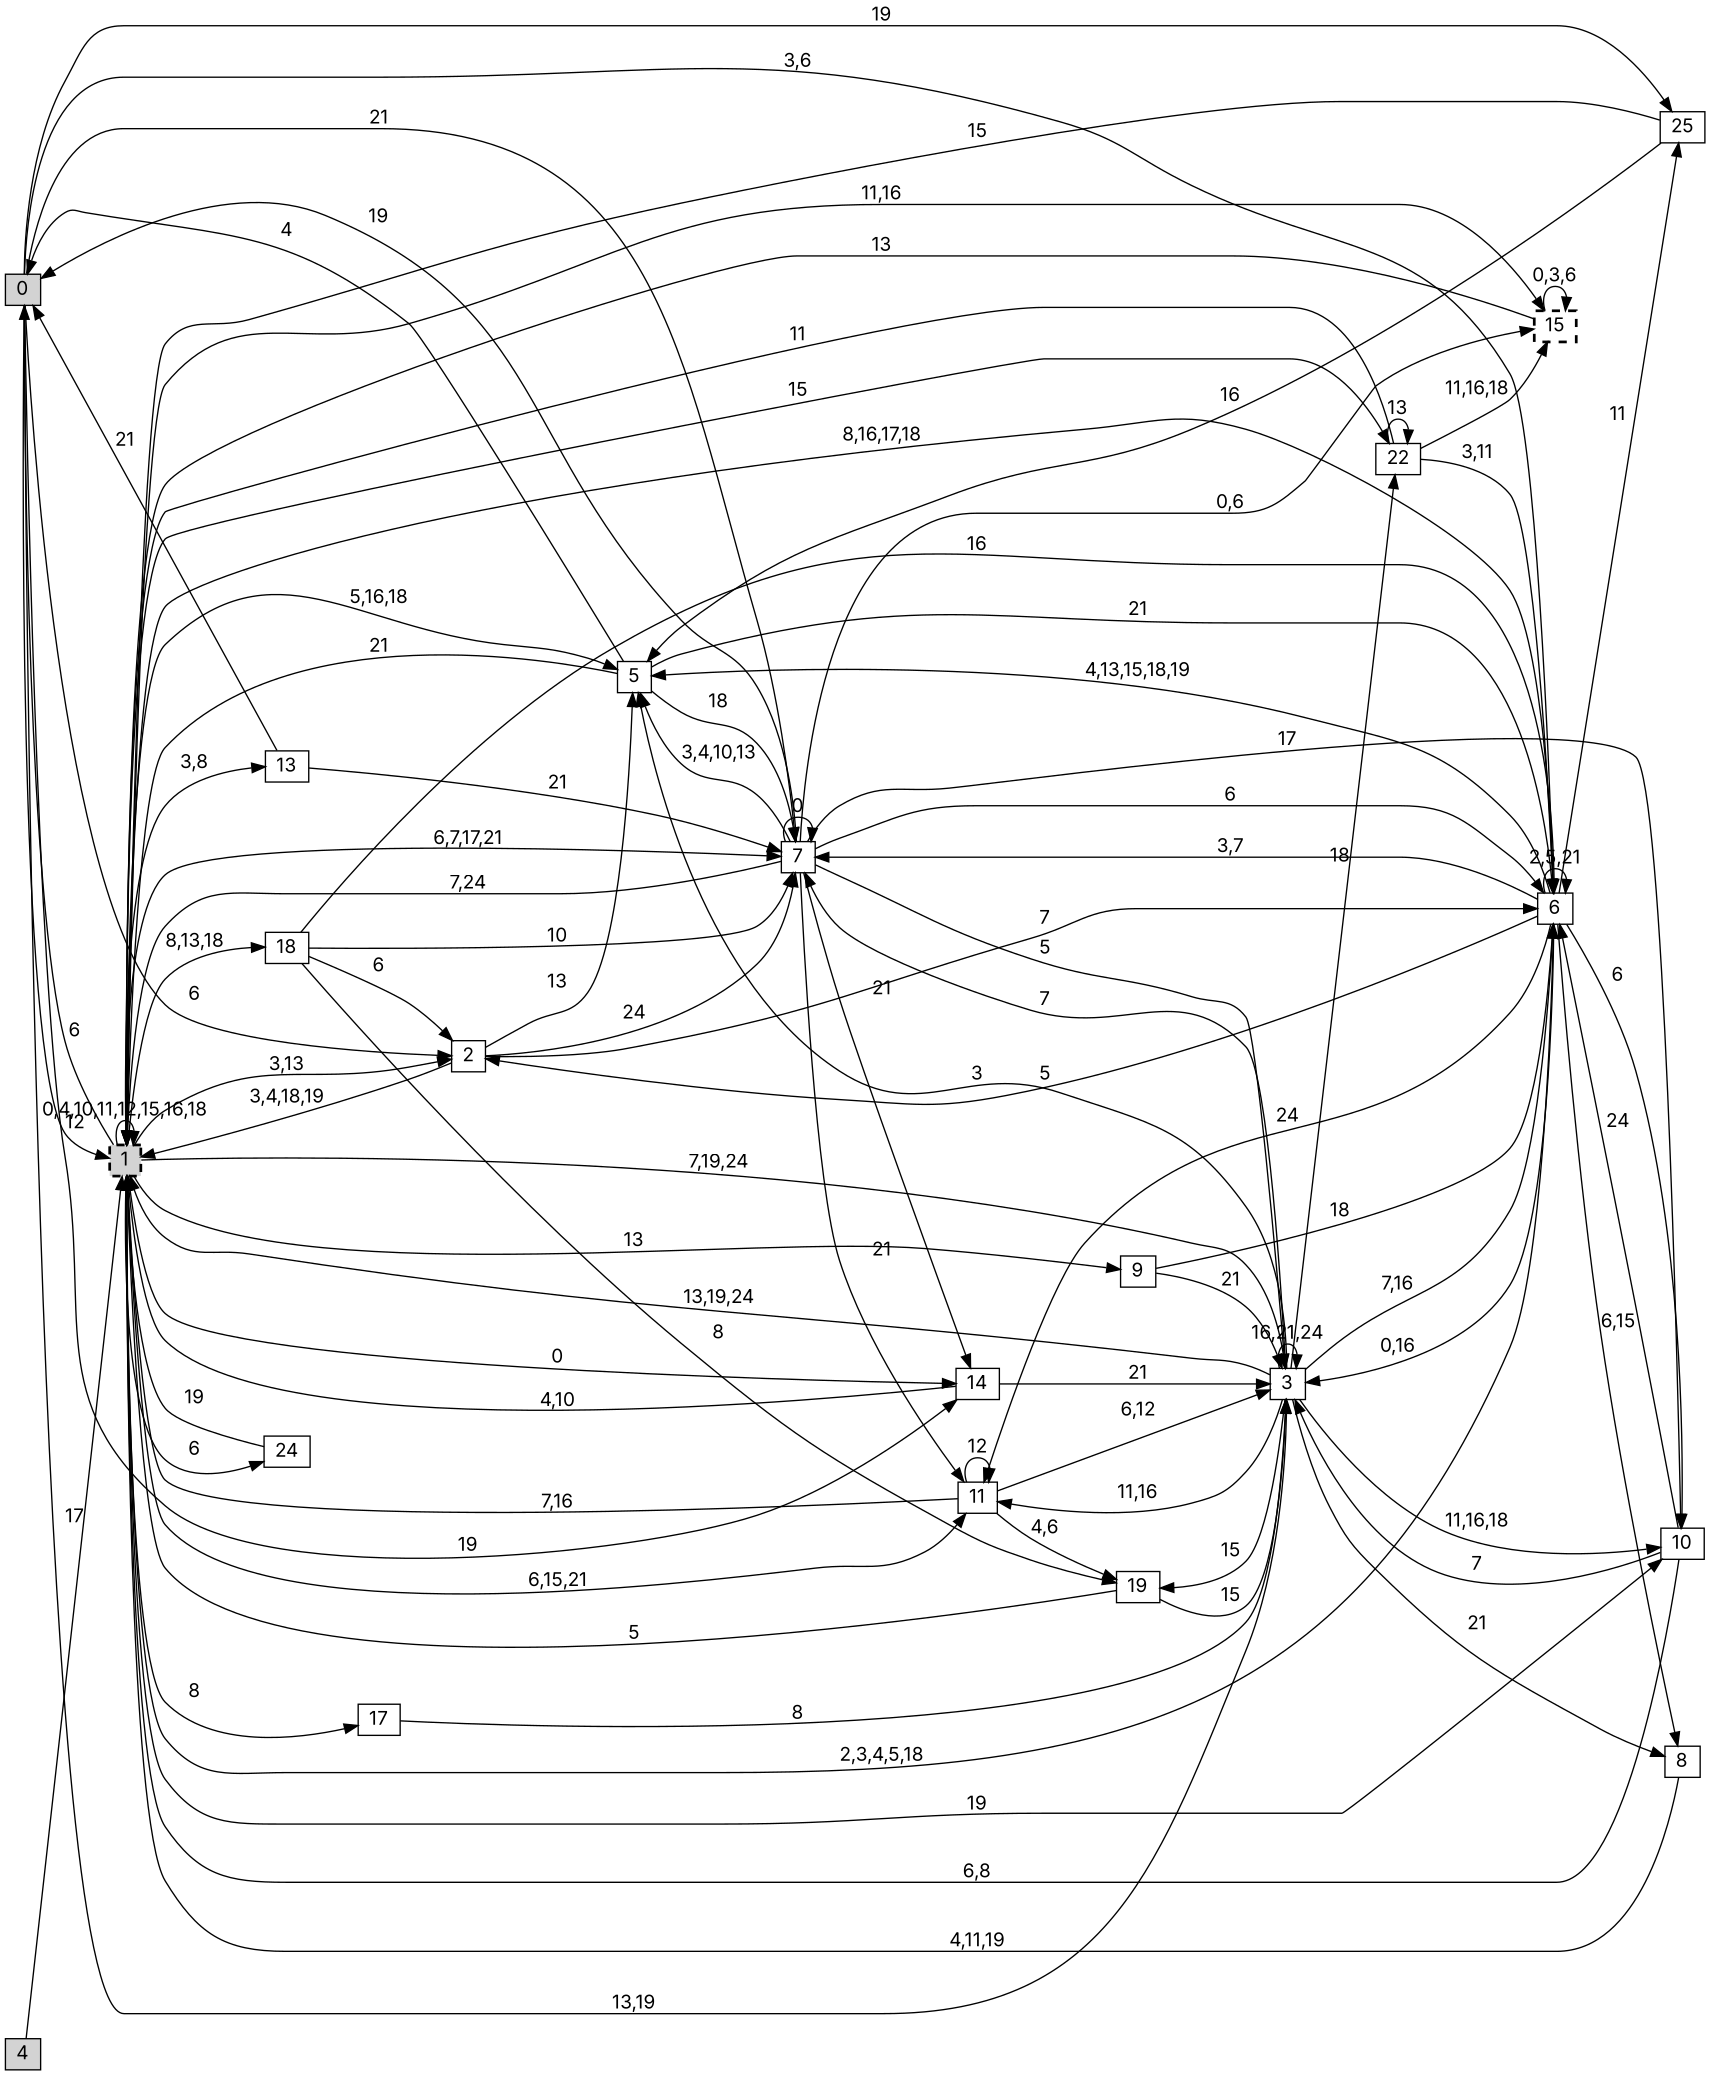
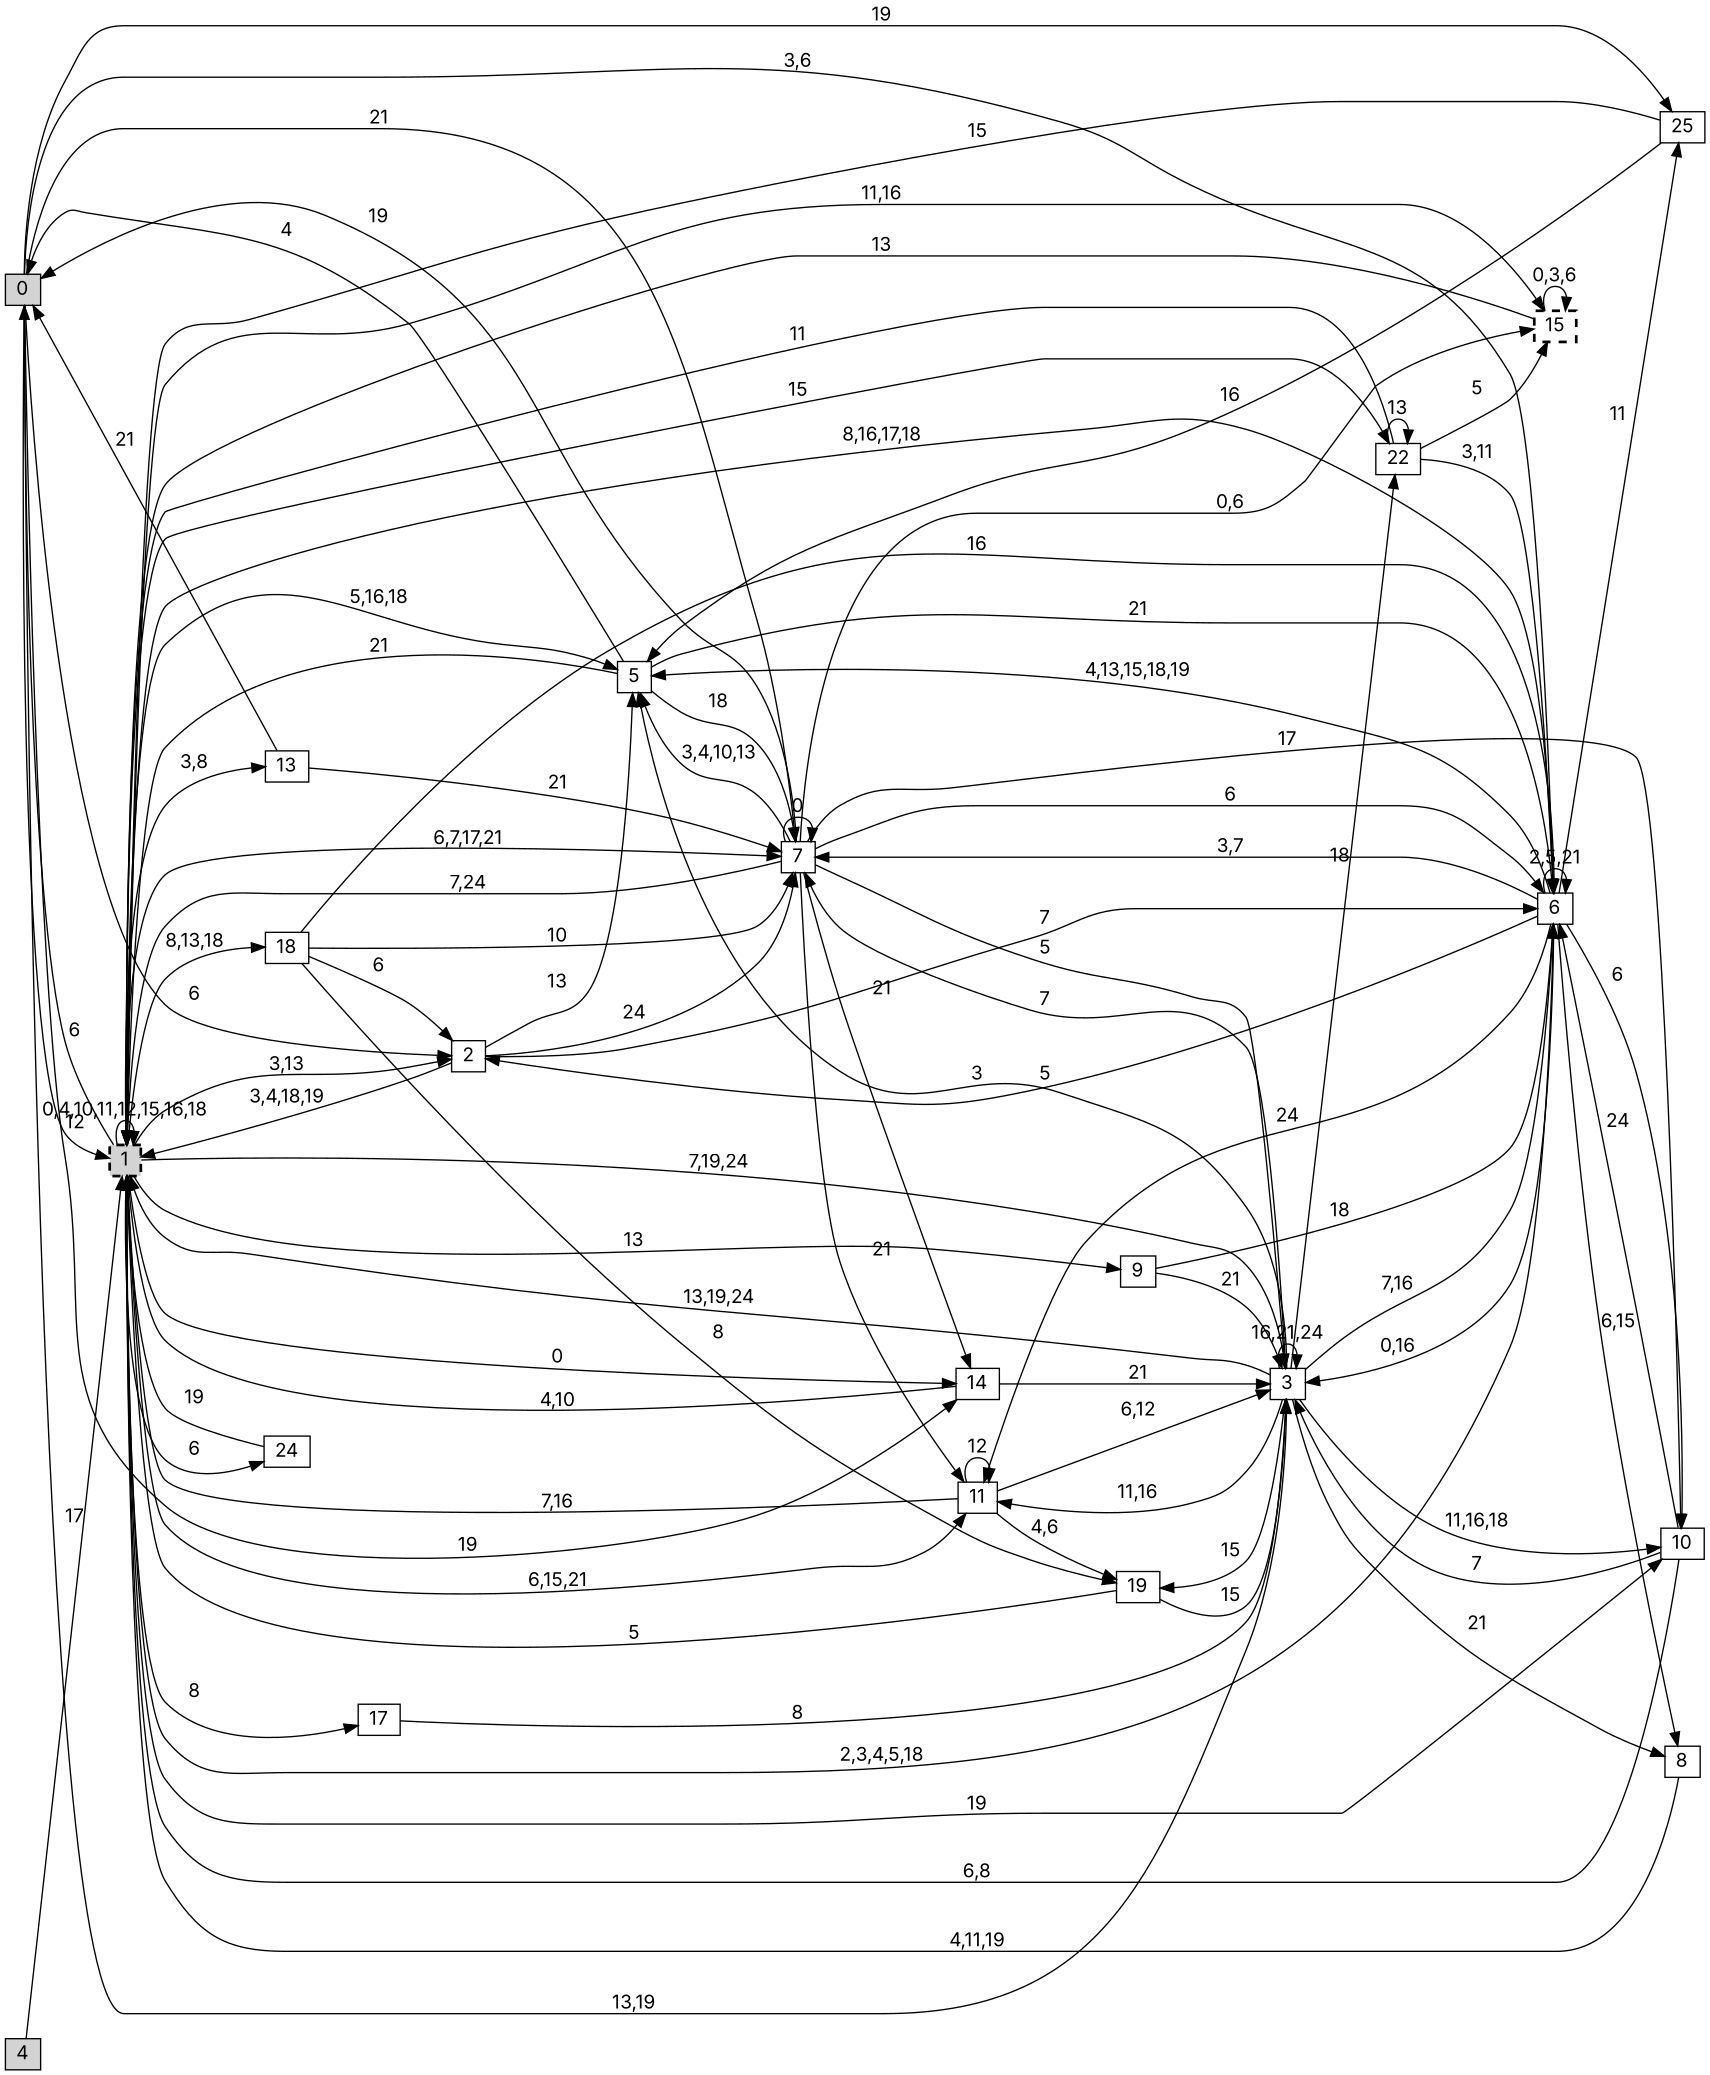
(1477, 389) -> (1477, 389)
